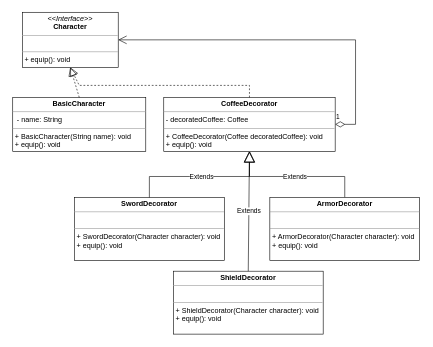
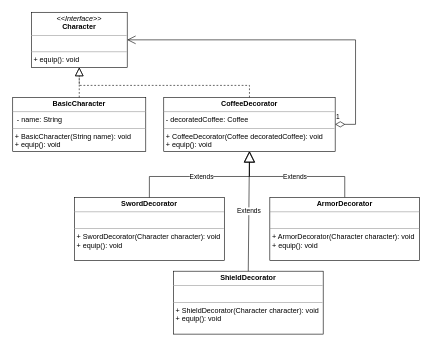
(70, 40) -> (79, 40)
